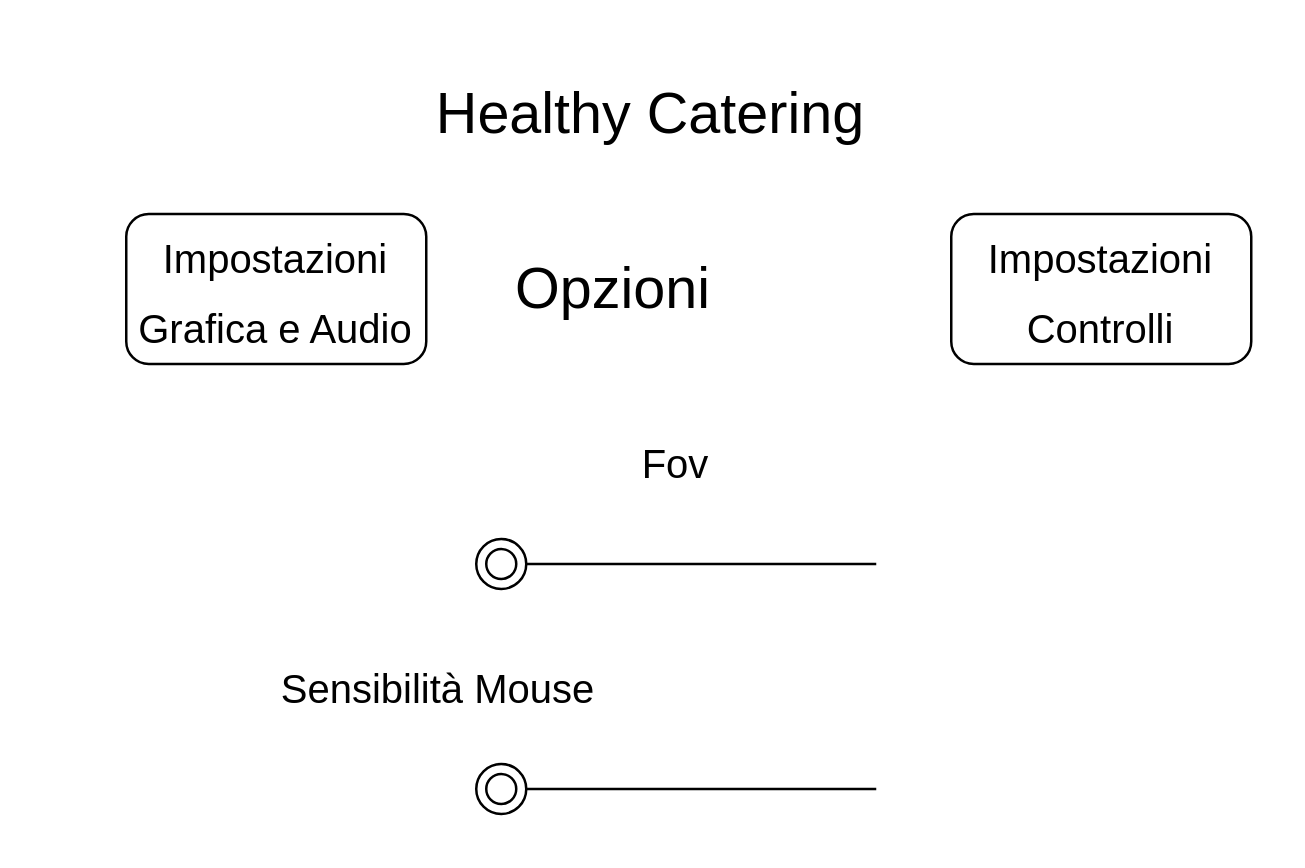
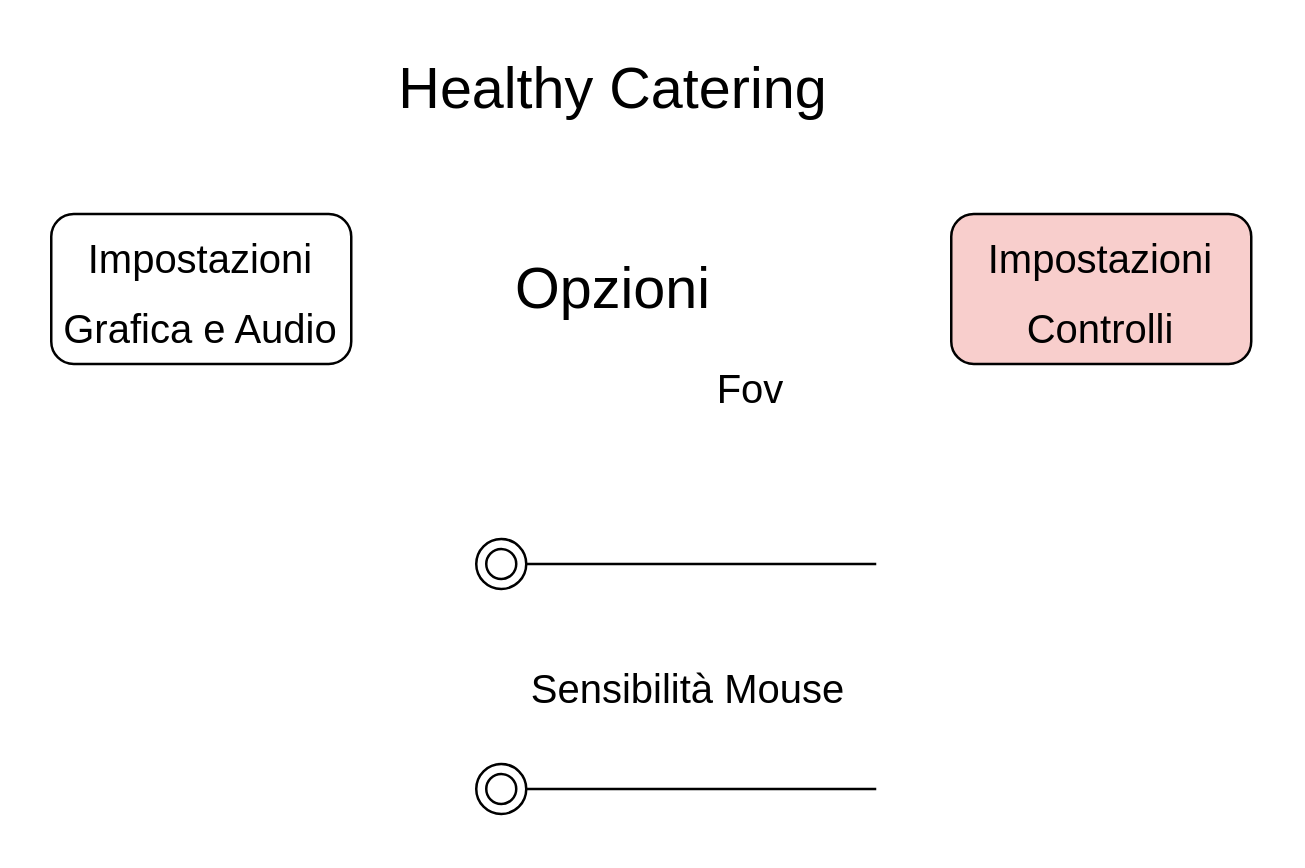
(651, 114) -> (614, 89)
(276, 289) -> (201, 289)
(1101, 289) -> (1101, 289)
(676, 464) -> (751, 389)
(439, 689) -> (689, 689)
